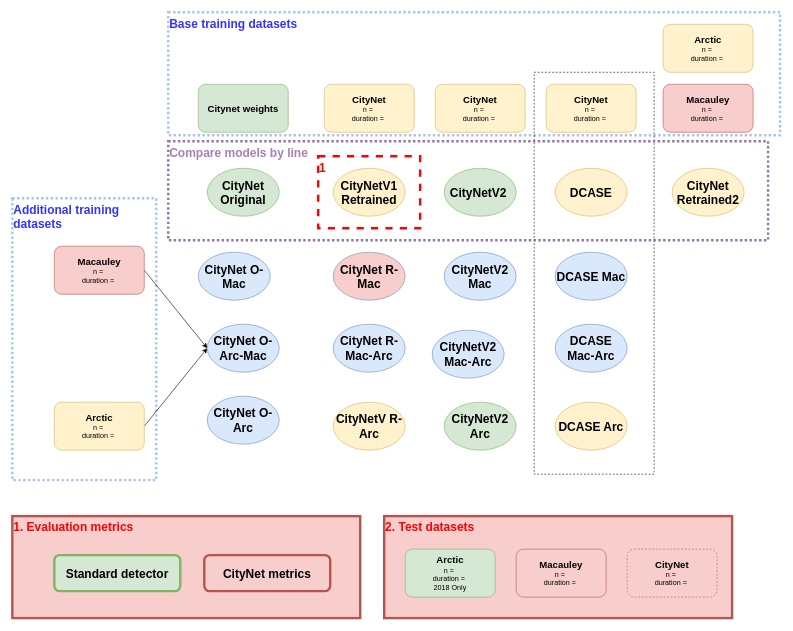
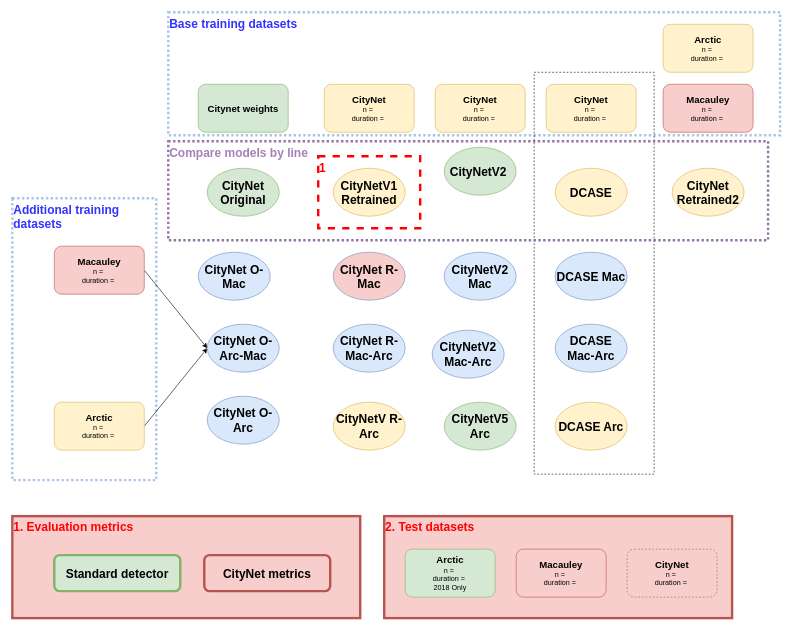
(480, 192) -> (480, 171)
(480, 426) -> (480, 426)
